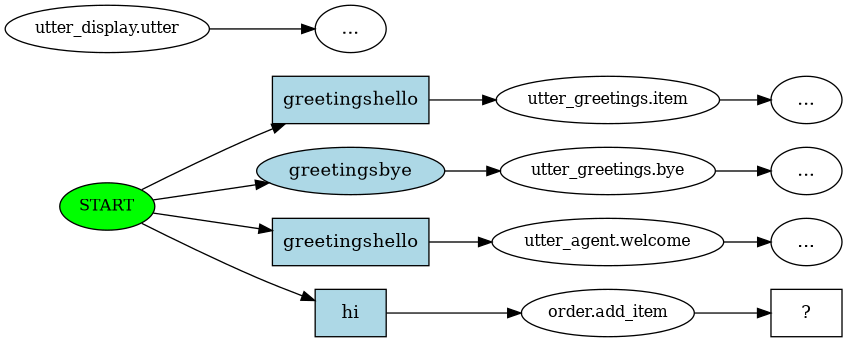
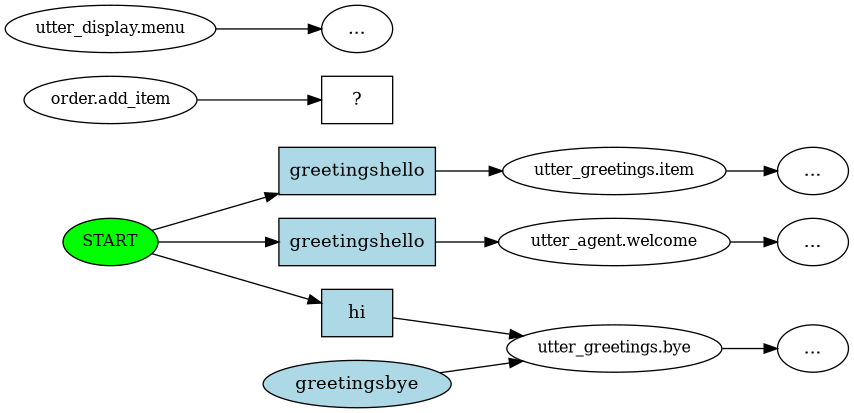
(107, 29) -> (111, 29)
(204, 192) -> none
(447, 313) -> (451, 326)
